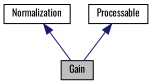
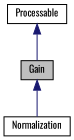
(60, 46) -> (37, 104)
